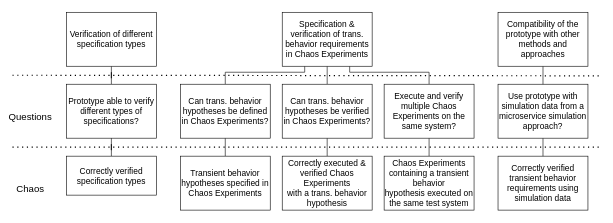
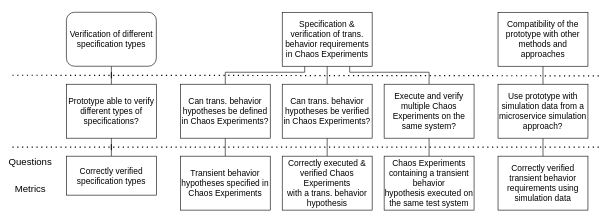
(111, 39) -> (111, 39)
(30, 117) -> (30, 162)
(30, 189) -> (30, 189)
